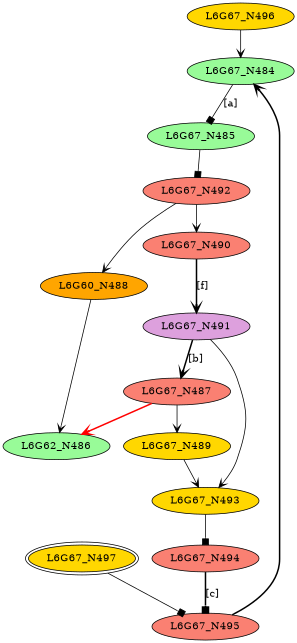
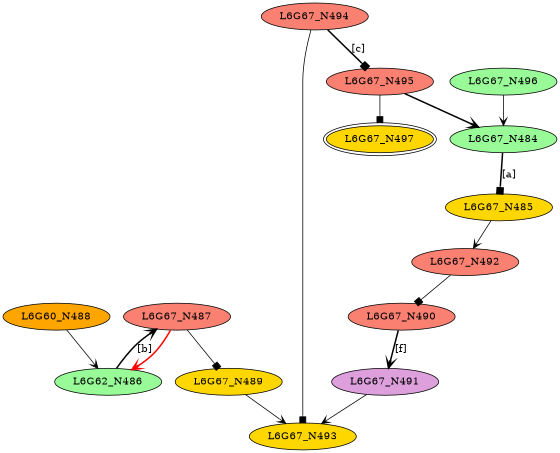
(241, 16) -> (503, 82)
(223, 101) -> (501, 169)
(201, 136) -> (499, 207)
(199, 160) -> (484, 231)
(197, 215) -> (436, 287)
(138, 231) -> none
(188, 355) -> (132, 349)
(177, 415) -> (201, 346)
(205, 526) -> (303, 222)
(143, 592) -> (380, 105)
